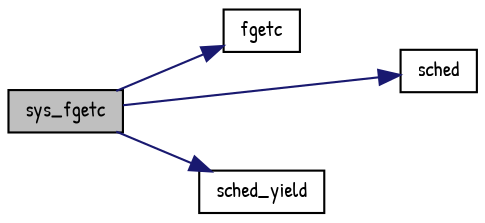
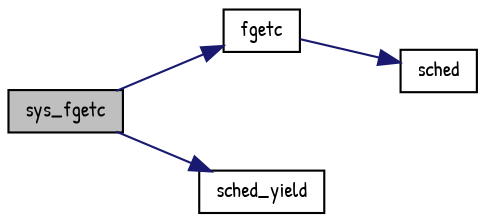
(251, 91) -> (340, 48)
